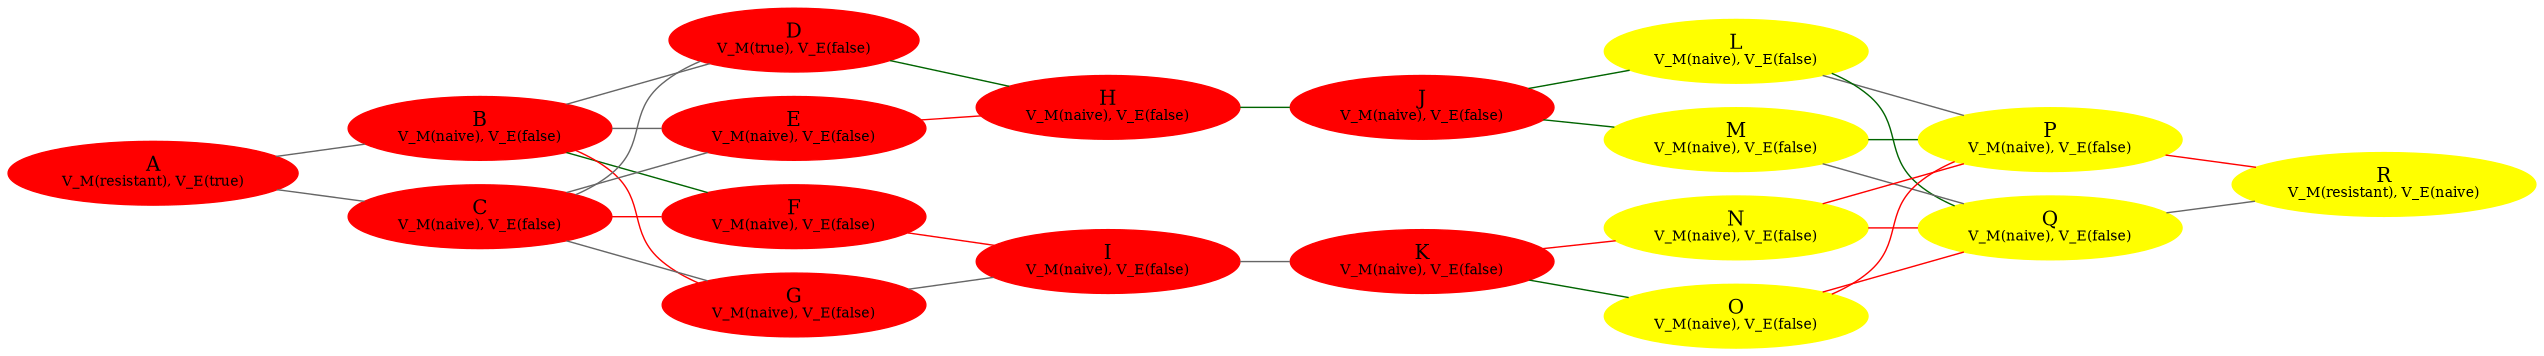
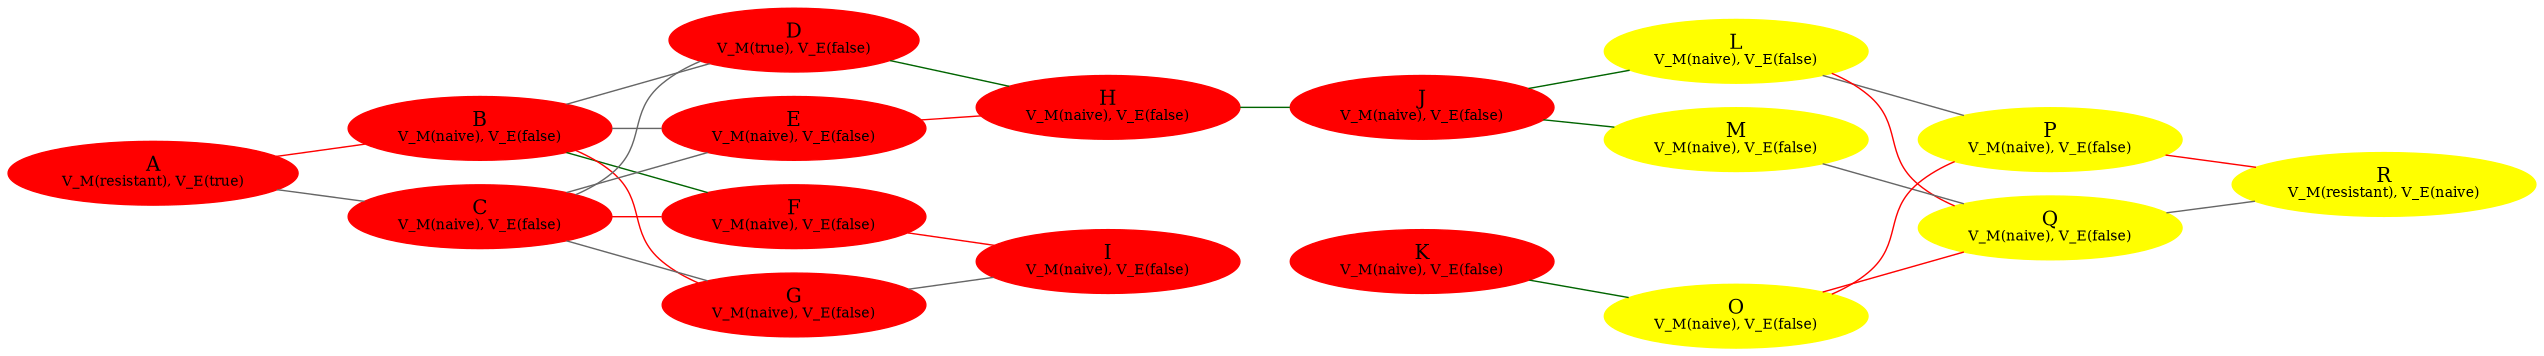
(1891, 131) -> (1893, 140)
(1884, 140) -> none
(320, 150) -> (320, 150)
(1736, 228) -> none
(1265, 262) -> none
